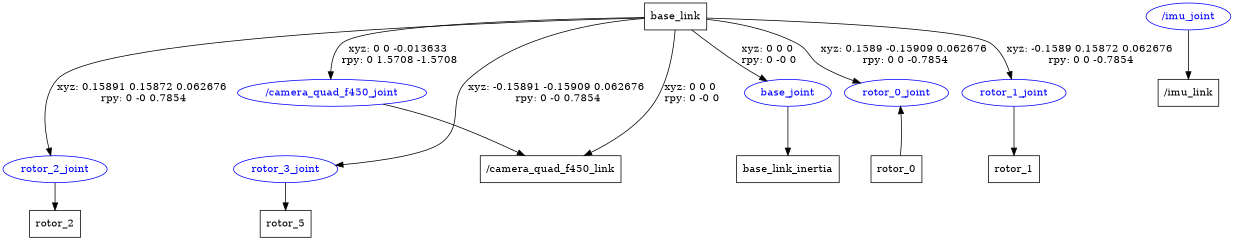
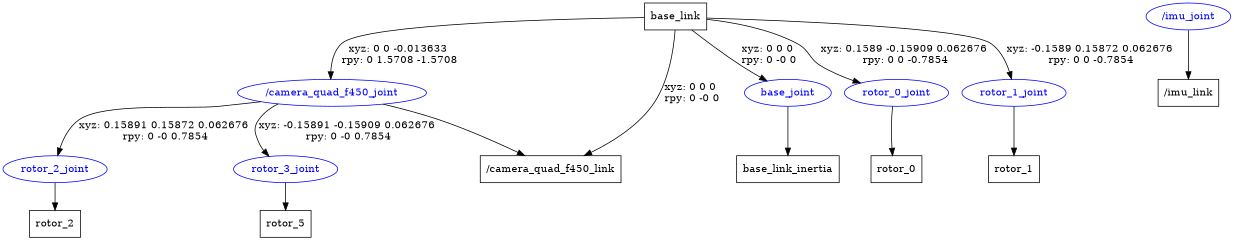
(312, 34) -> (152, 108)
(475, 74) -> (257, 123)
(902, 135) -> (891, 127)
